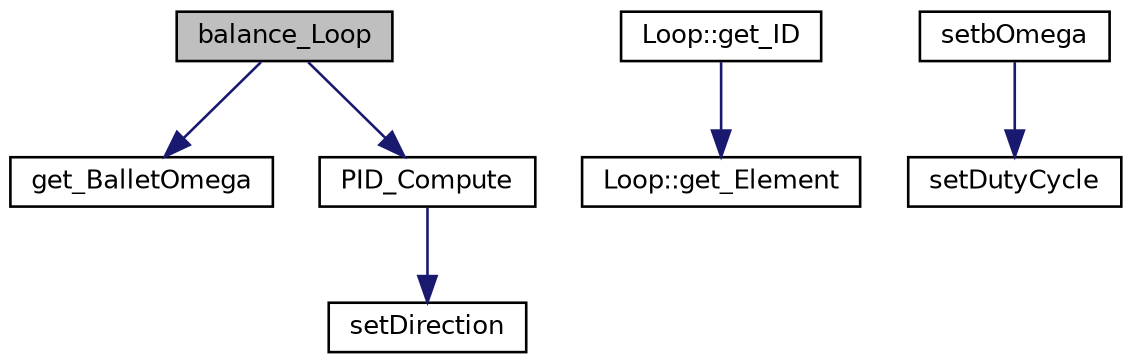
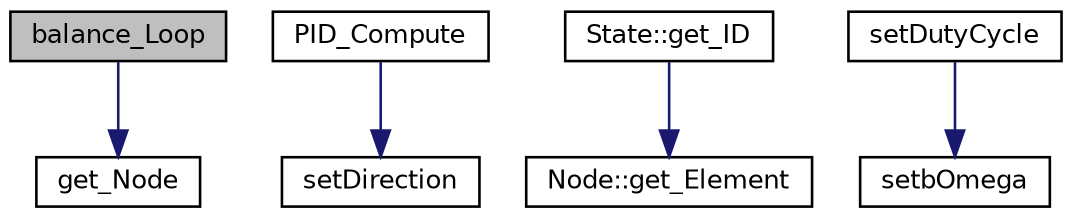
(721, 36) -> (669, 36)
(1015, 96) -> (955, 96)
(347, 100) -> none
(142, 182) -> (118, 182)
(721, 182) -> (669, 182)
